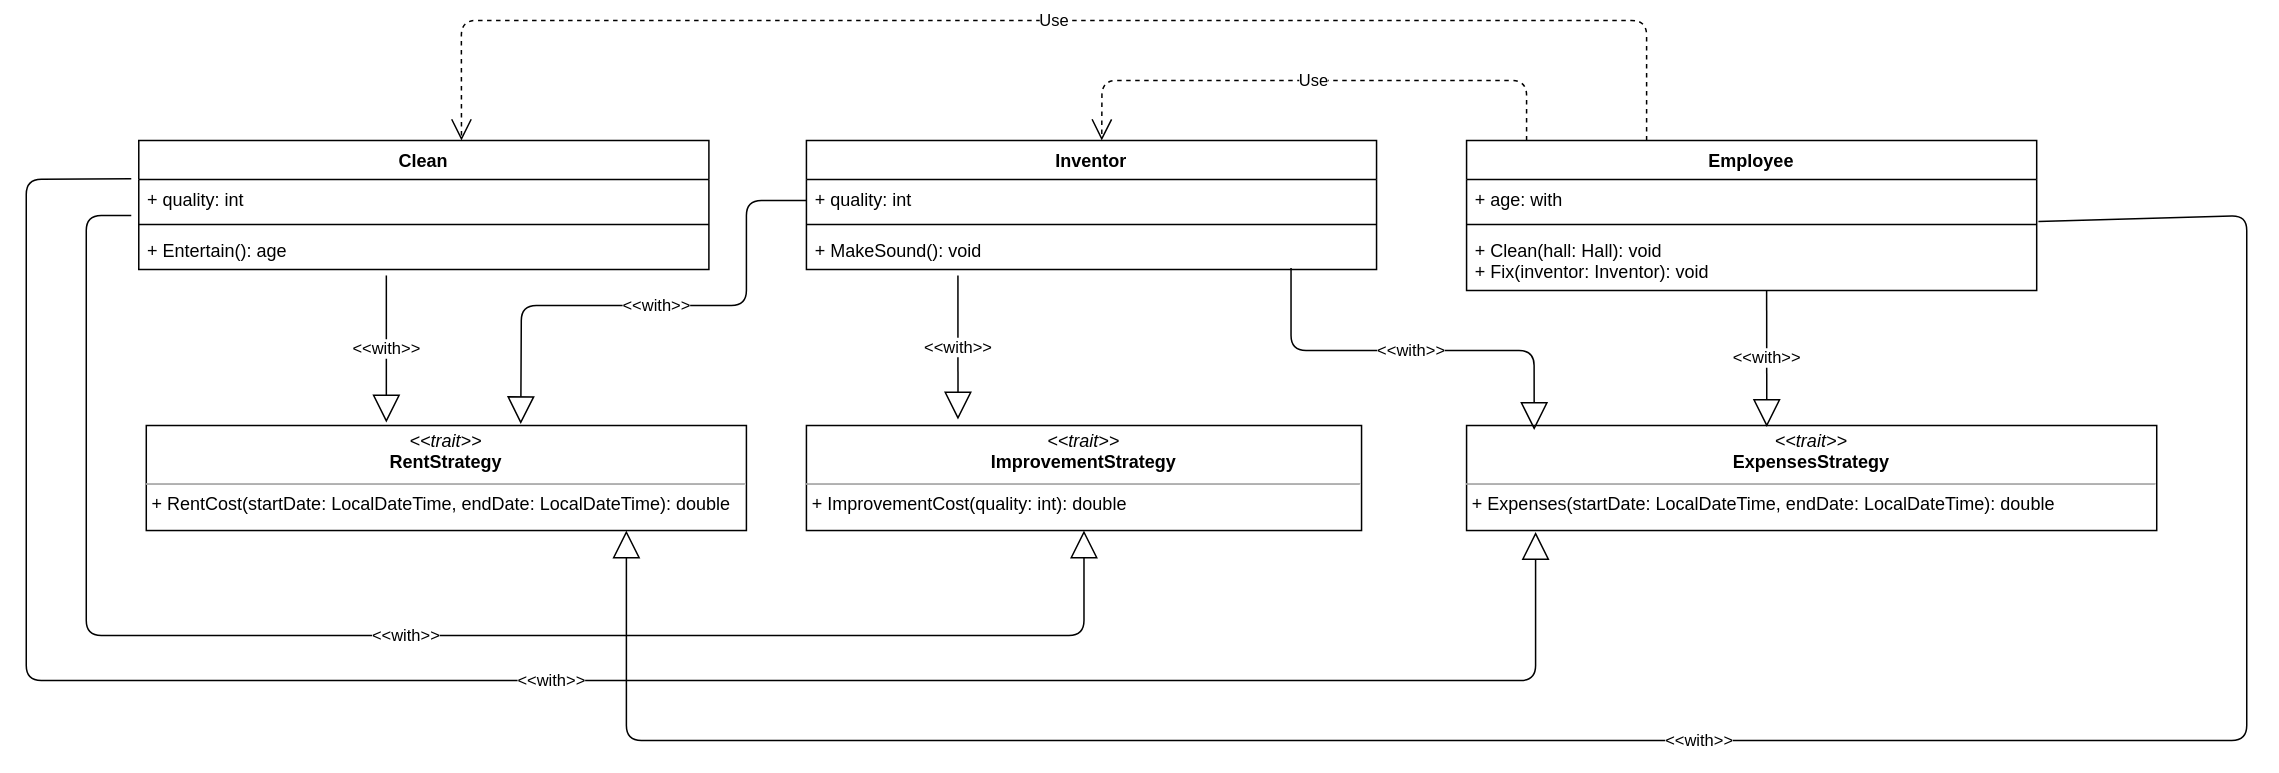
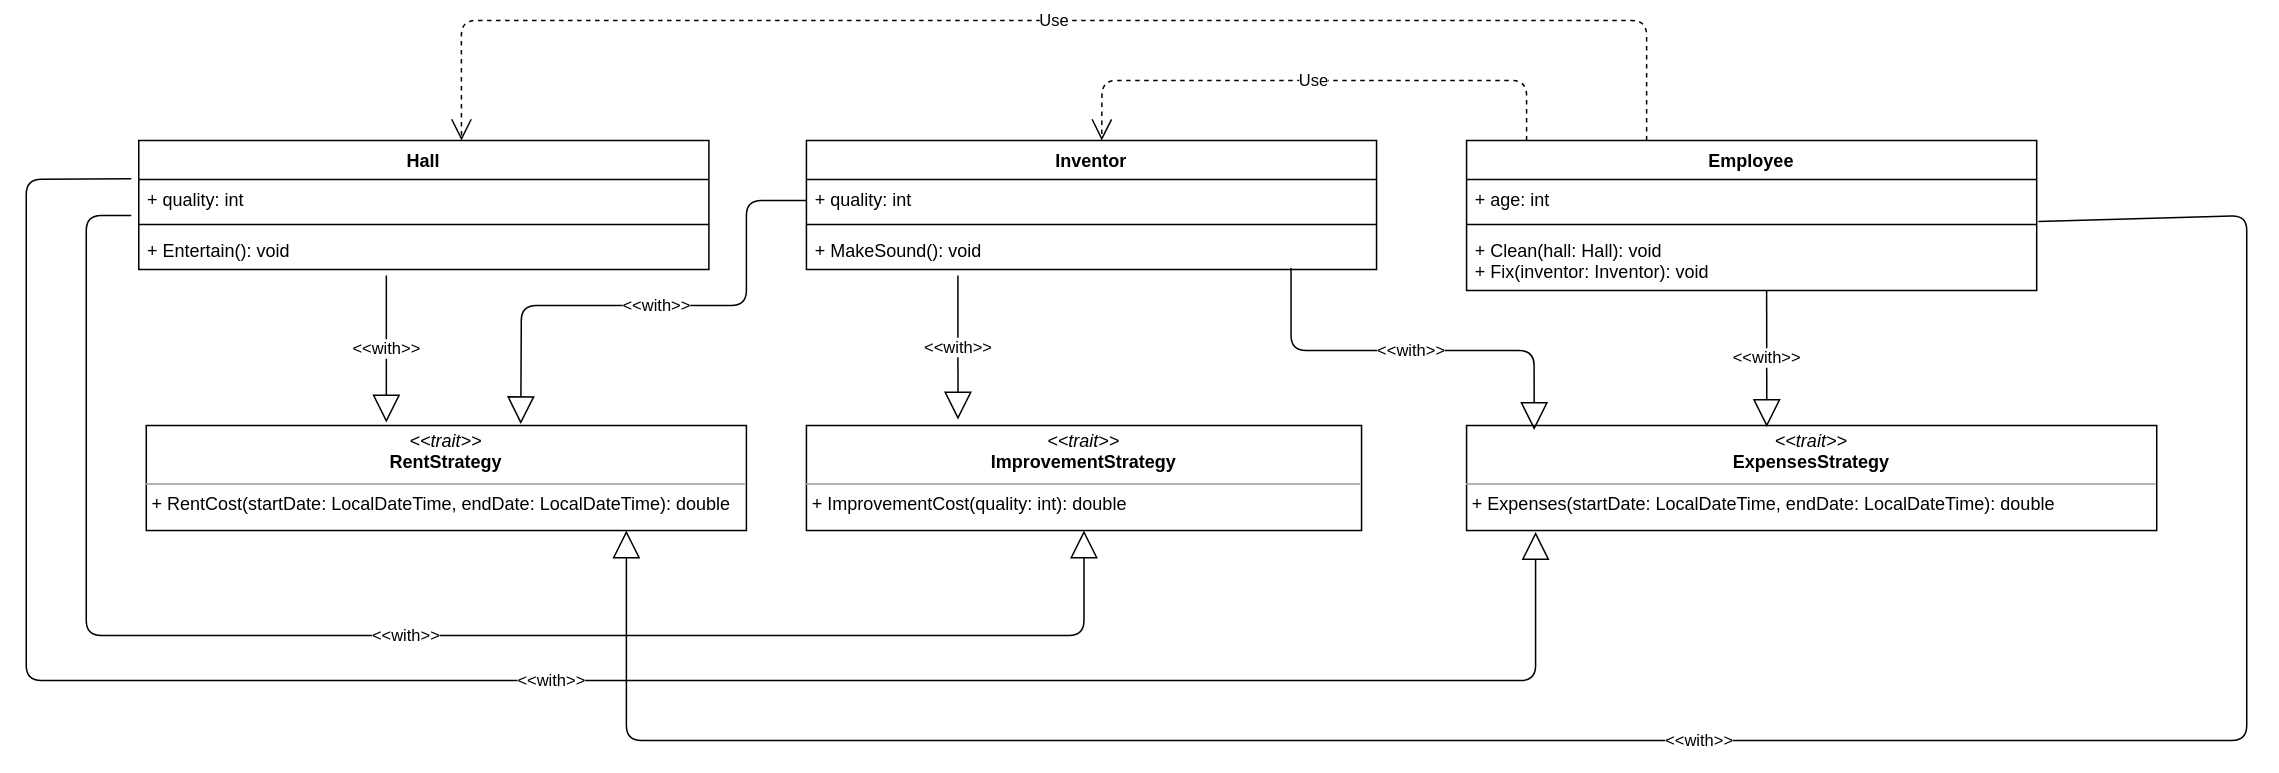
(423, 161) -> (423, 161)
(1521, 200) -> (1516, 200)
(228, 251) -> (231, 251)
